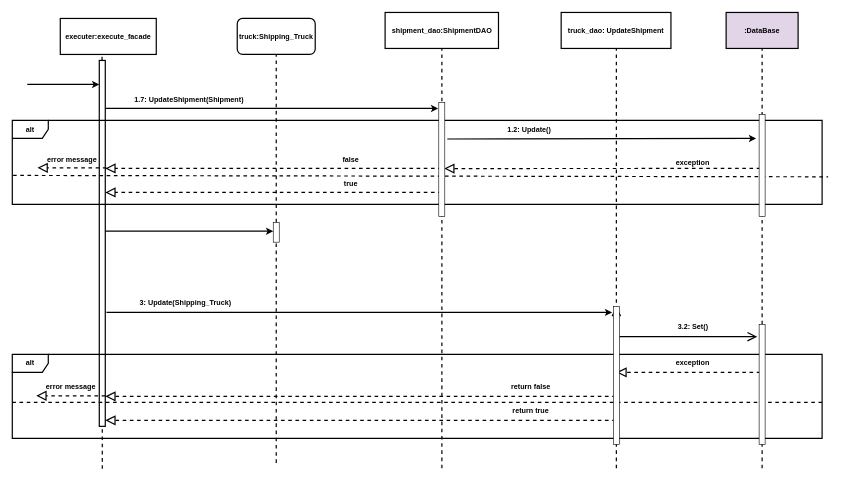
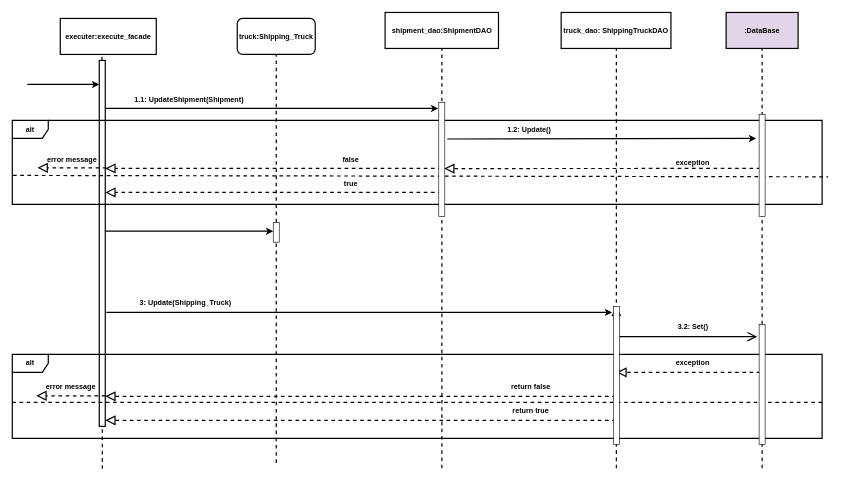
(616, 30) -> (616, 30)
(189, 99) -> (189, 99)
